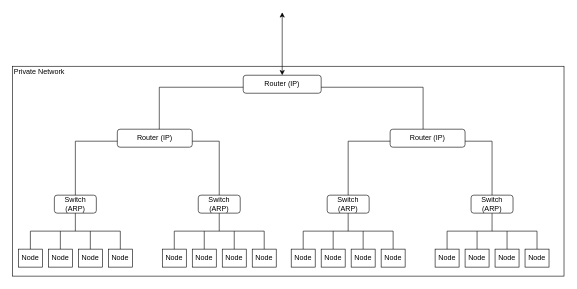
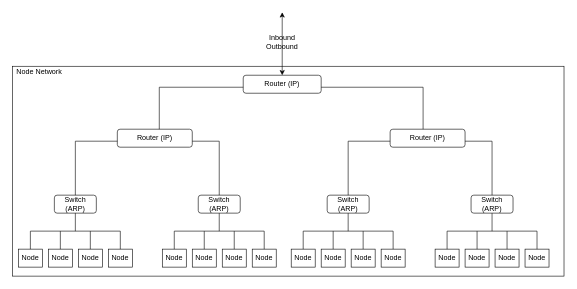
none -> (282, 42)
(39, 72) -> (39, 72)
